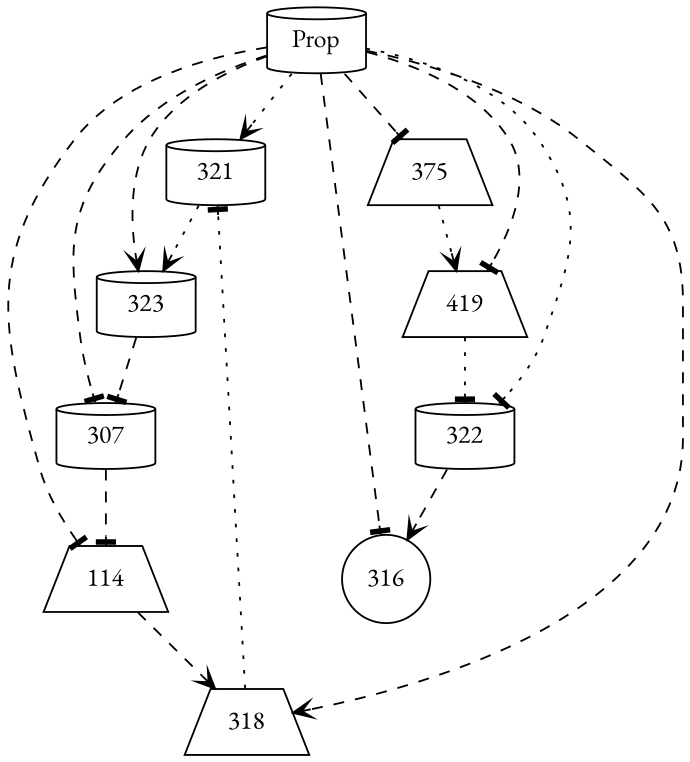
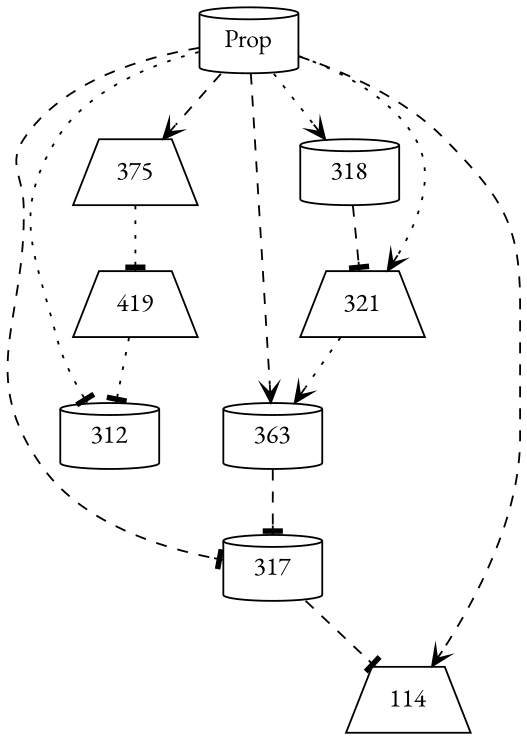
(370, 103) -> (198, 99)
(497, 123) -> none
(216, 172) -> (363, 304)
(445, 229) -> (135, 234)
(22, 230) -> (520, 307)
(146, 304) -> (273, 436)
(683, 400) -> (294, 99)
(106, 436) -> (273, 568)
(465, 436) -> (110, 436)
(232, 452) -> (356, 234)
(386, 579) -> none
(170, 644) -> none
(247, 722) -> (350, 172)
